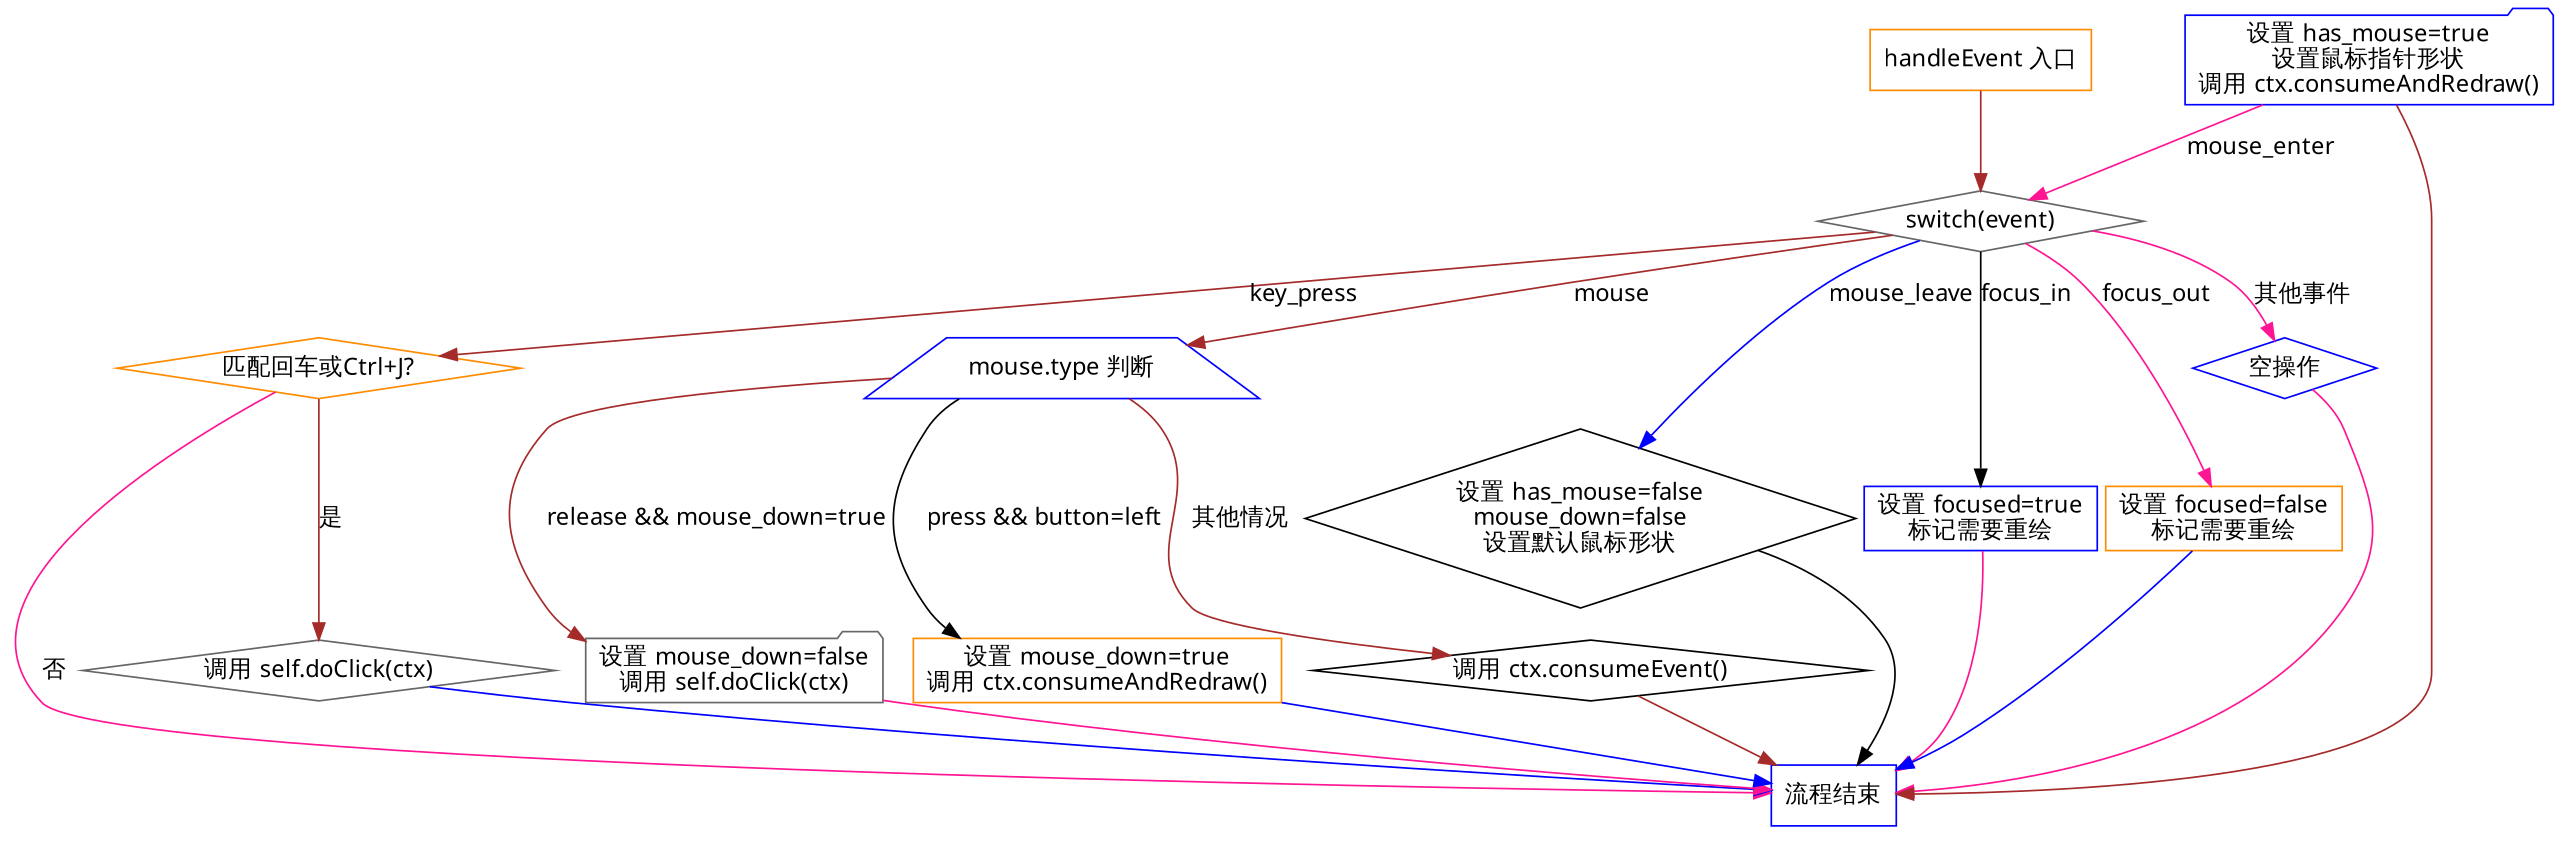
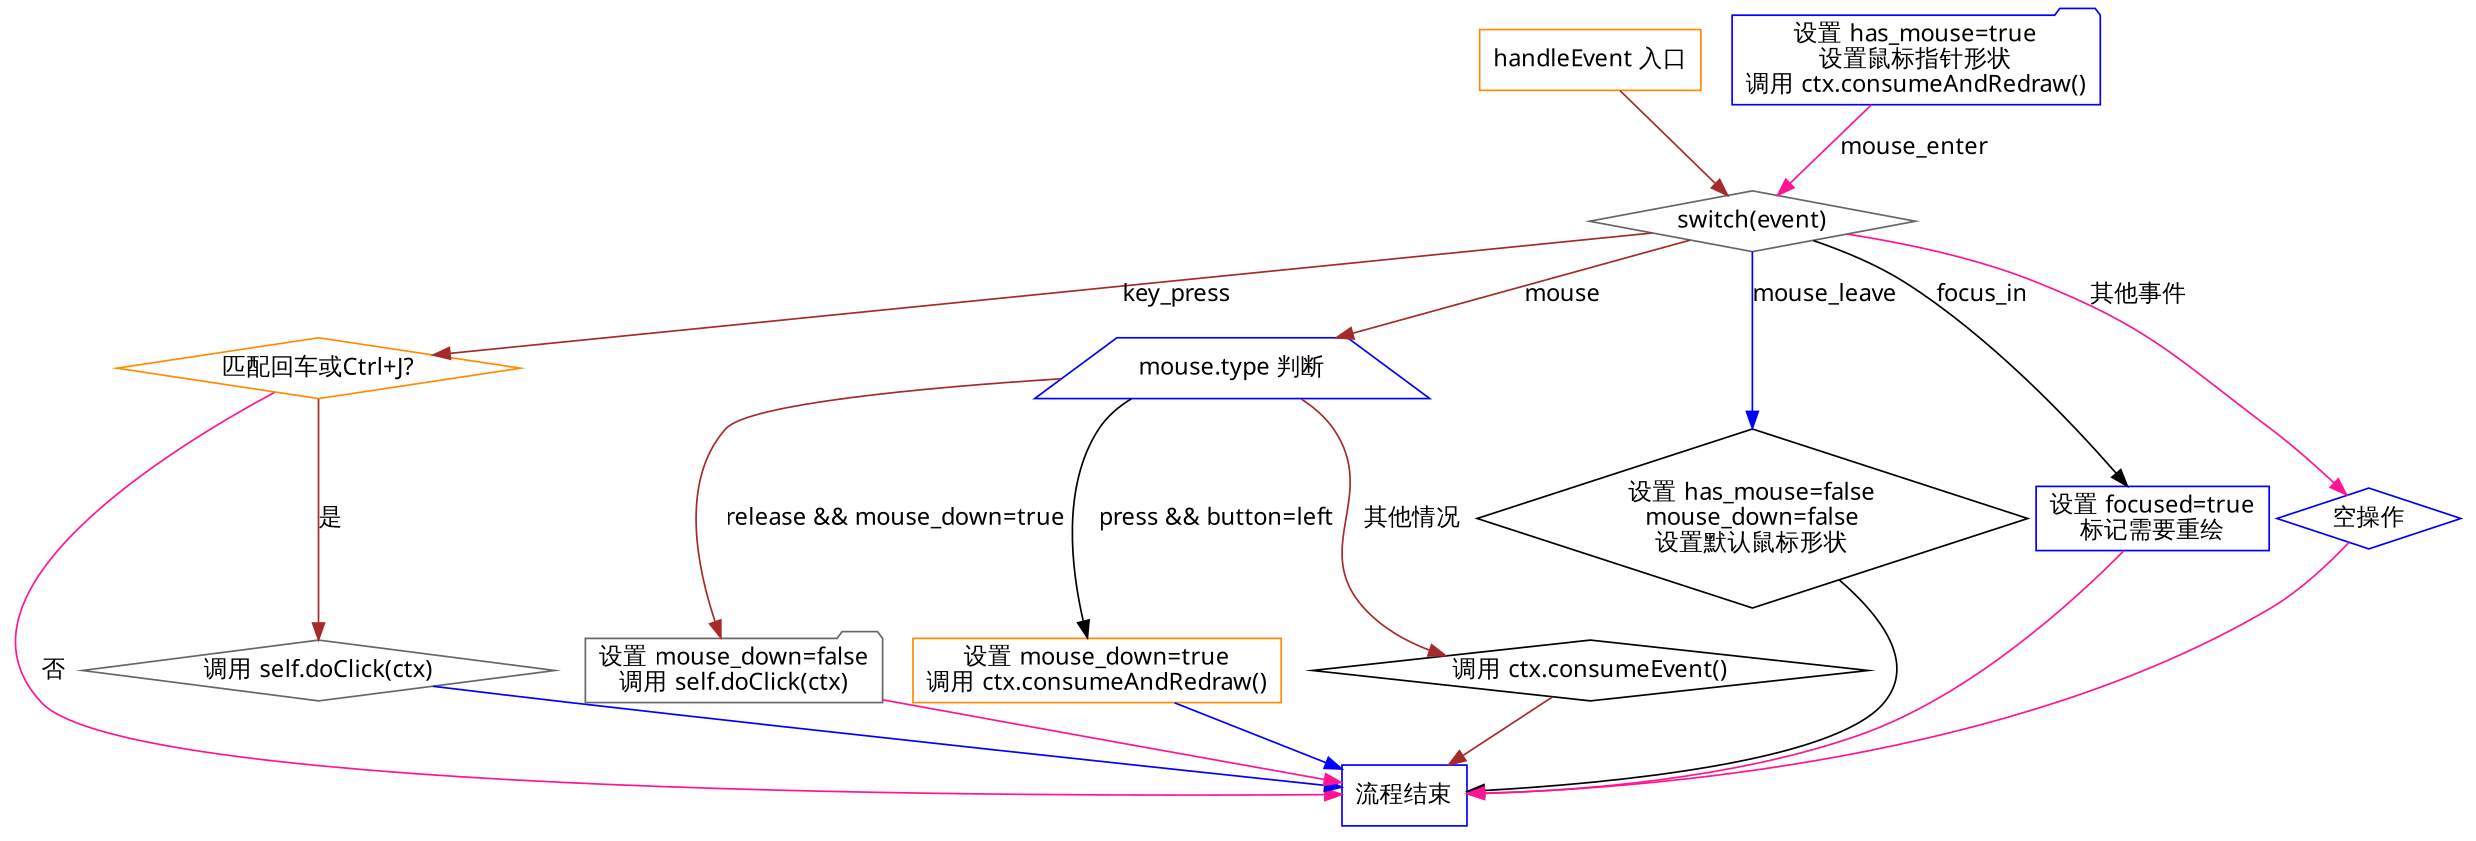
(2224, 518) -> none
(2432, 663) -> none
